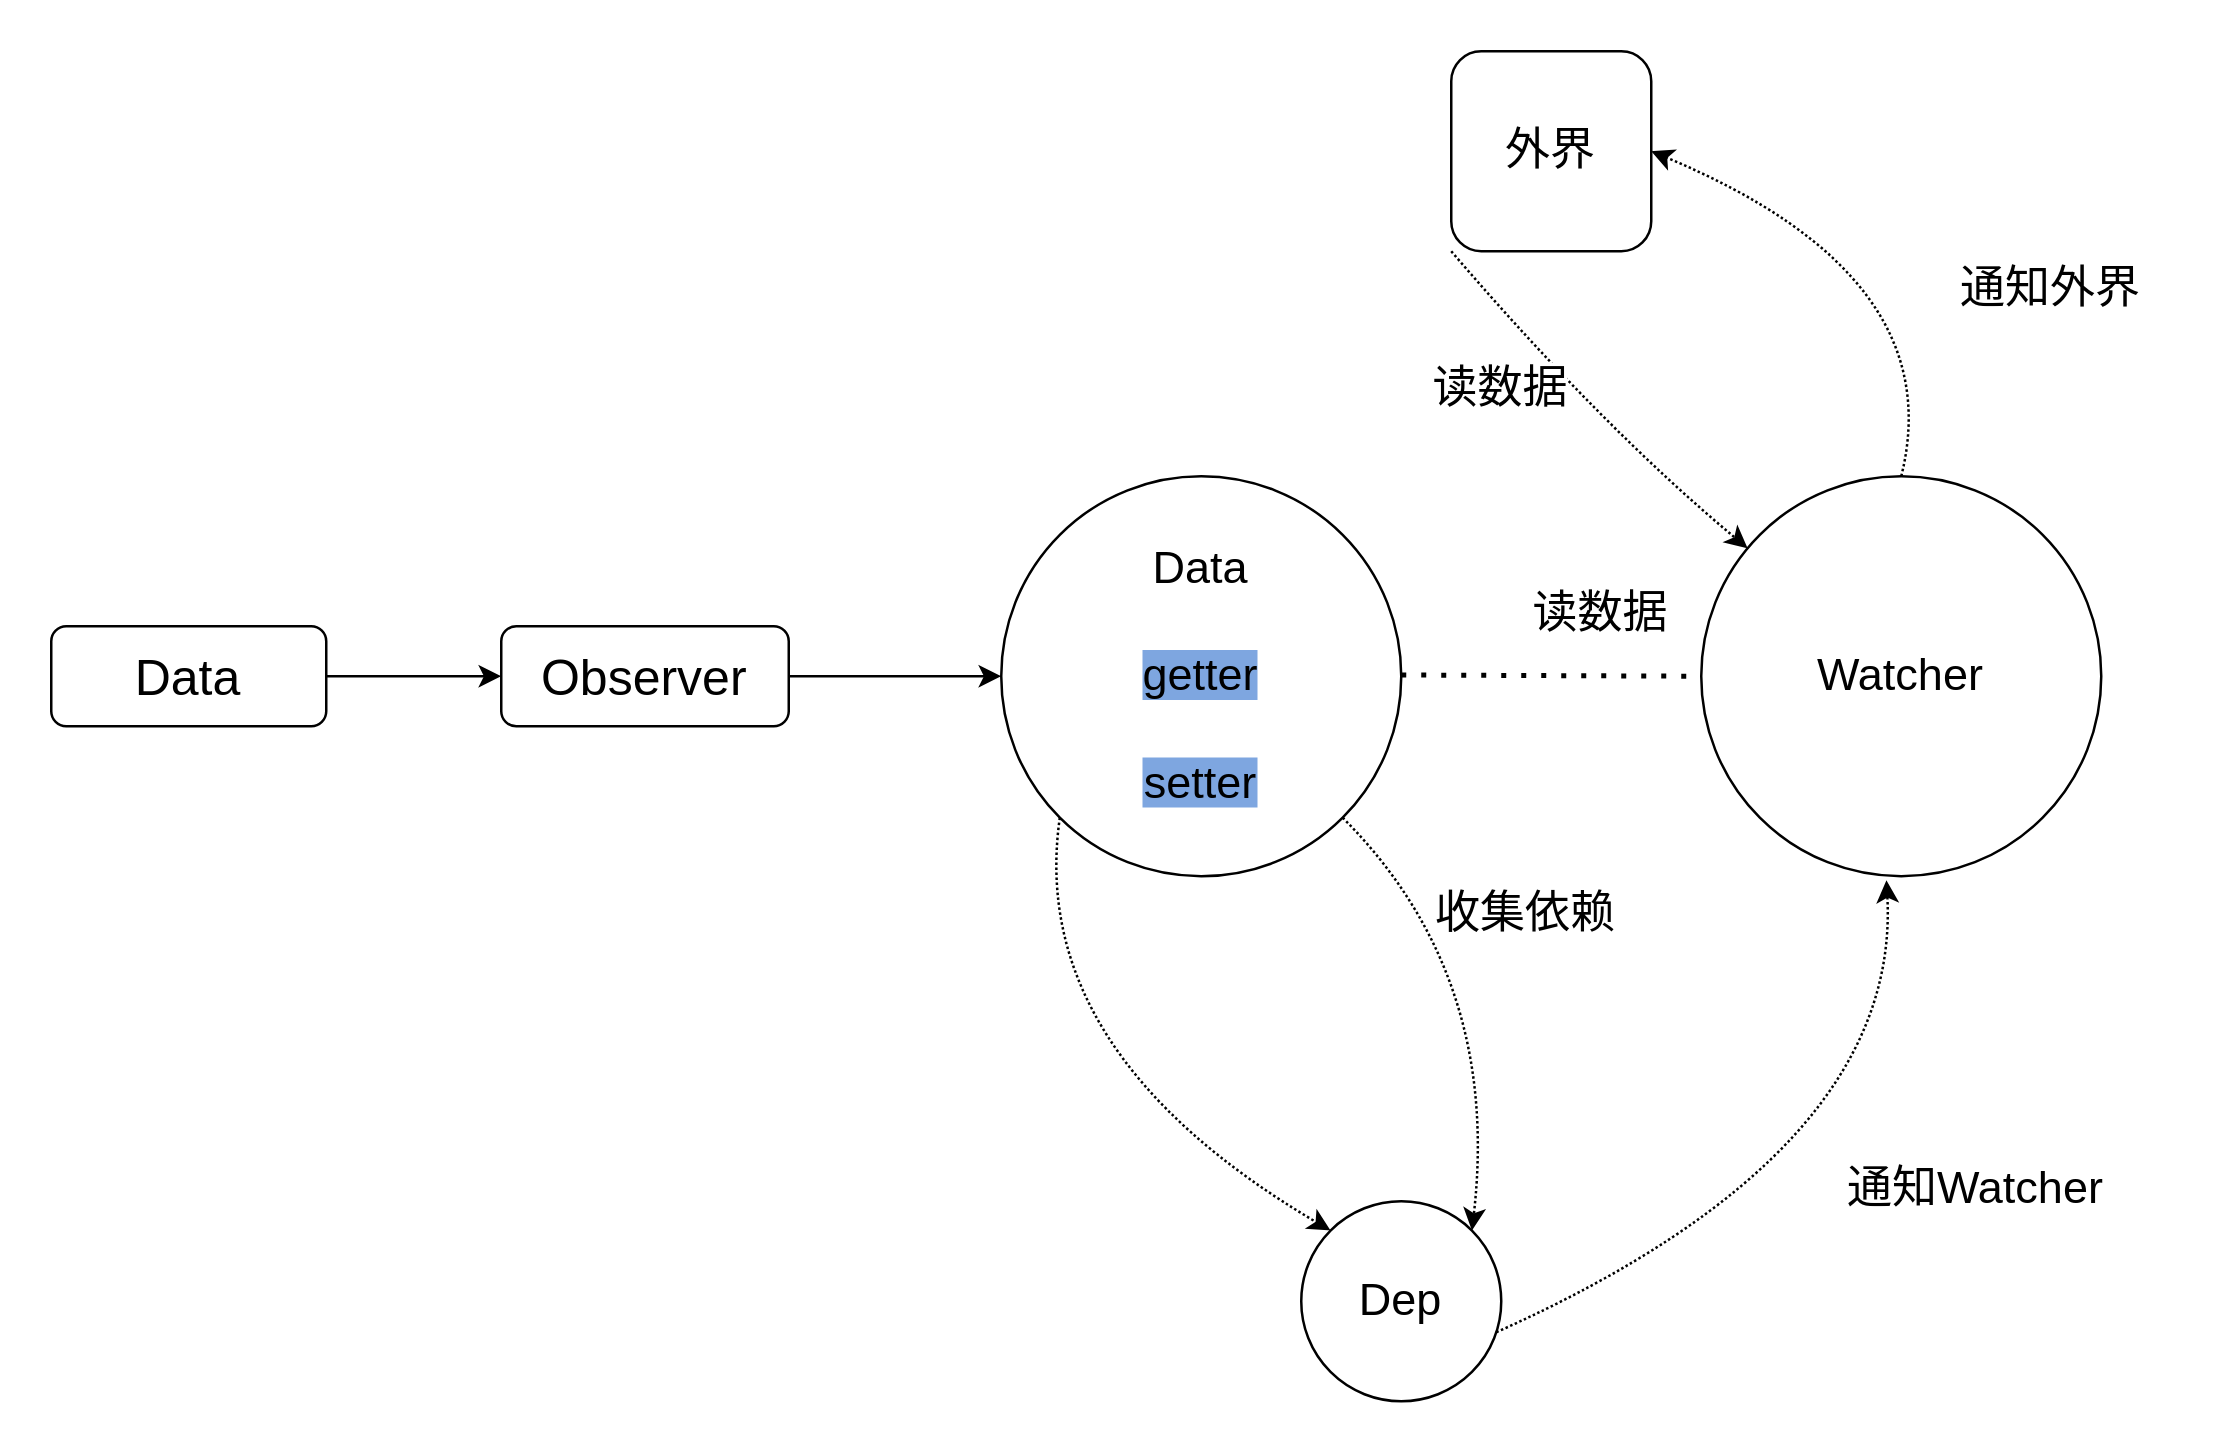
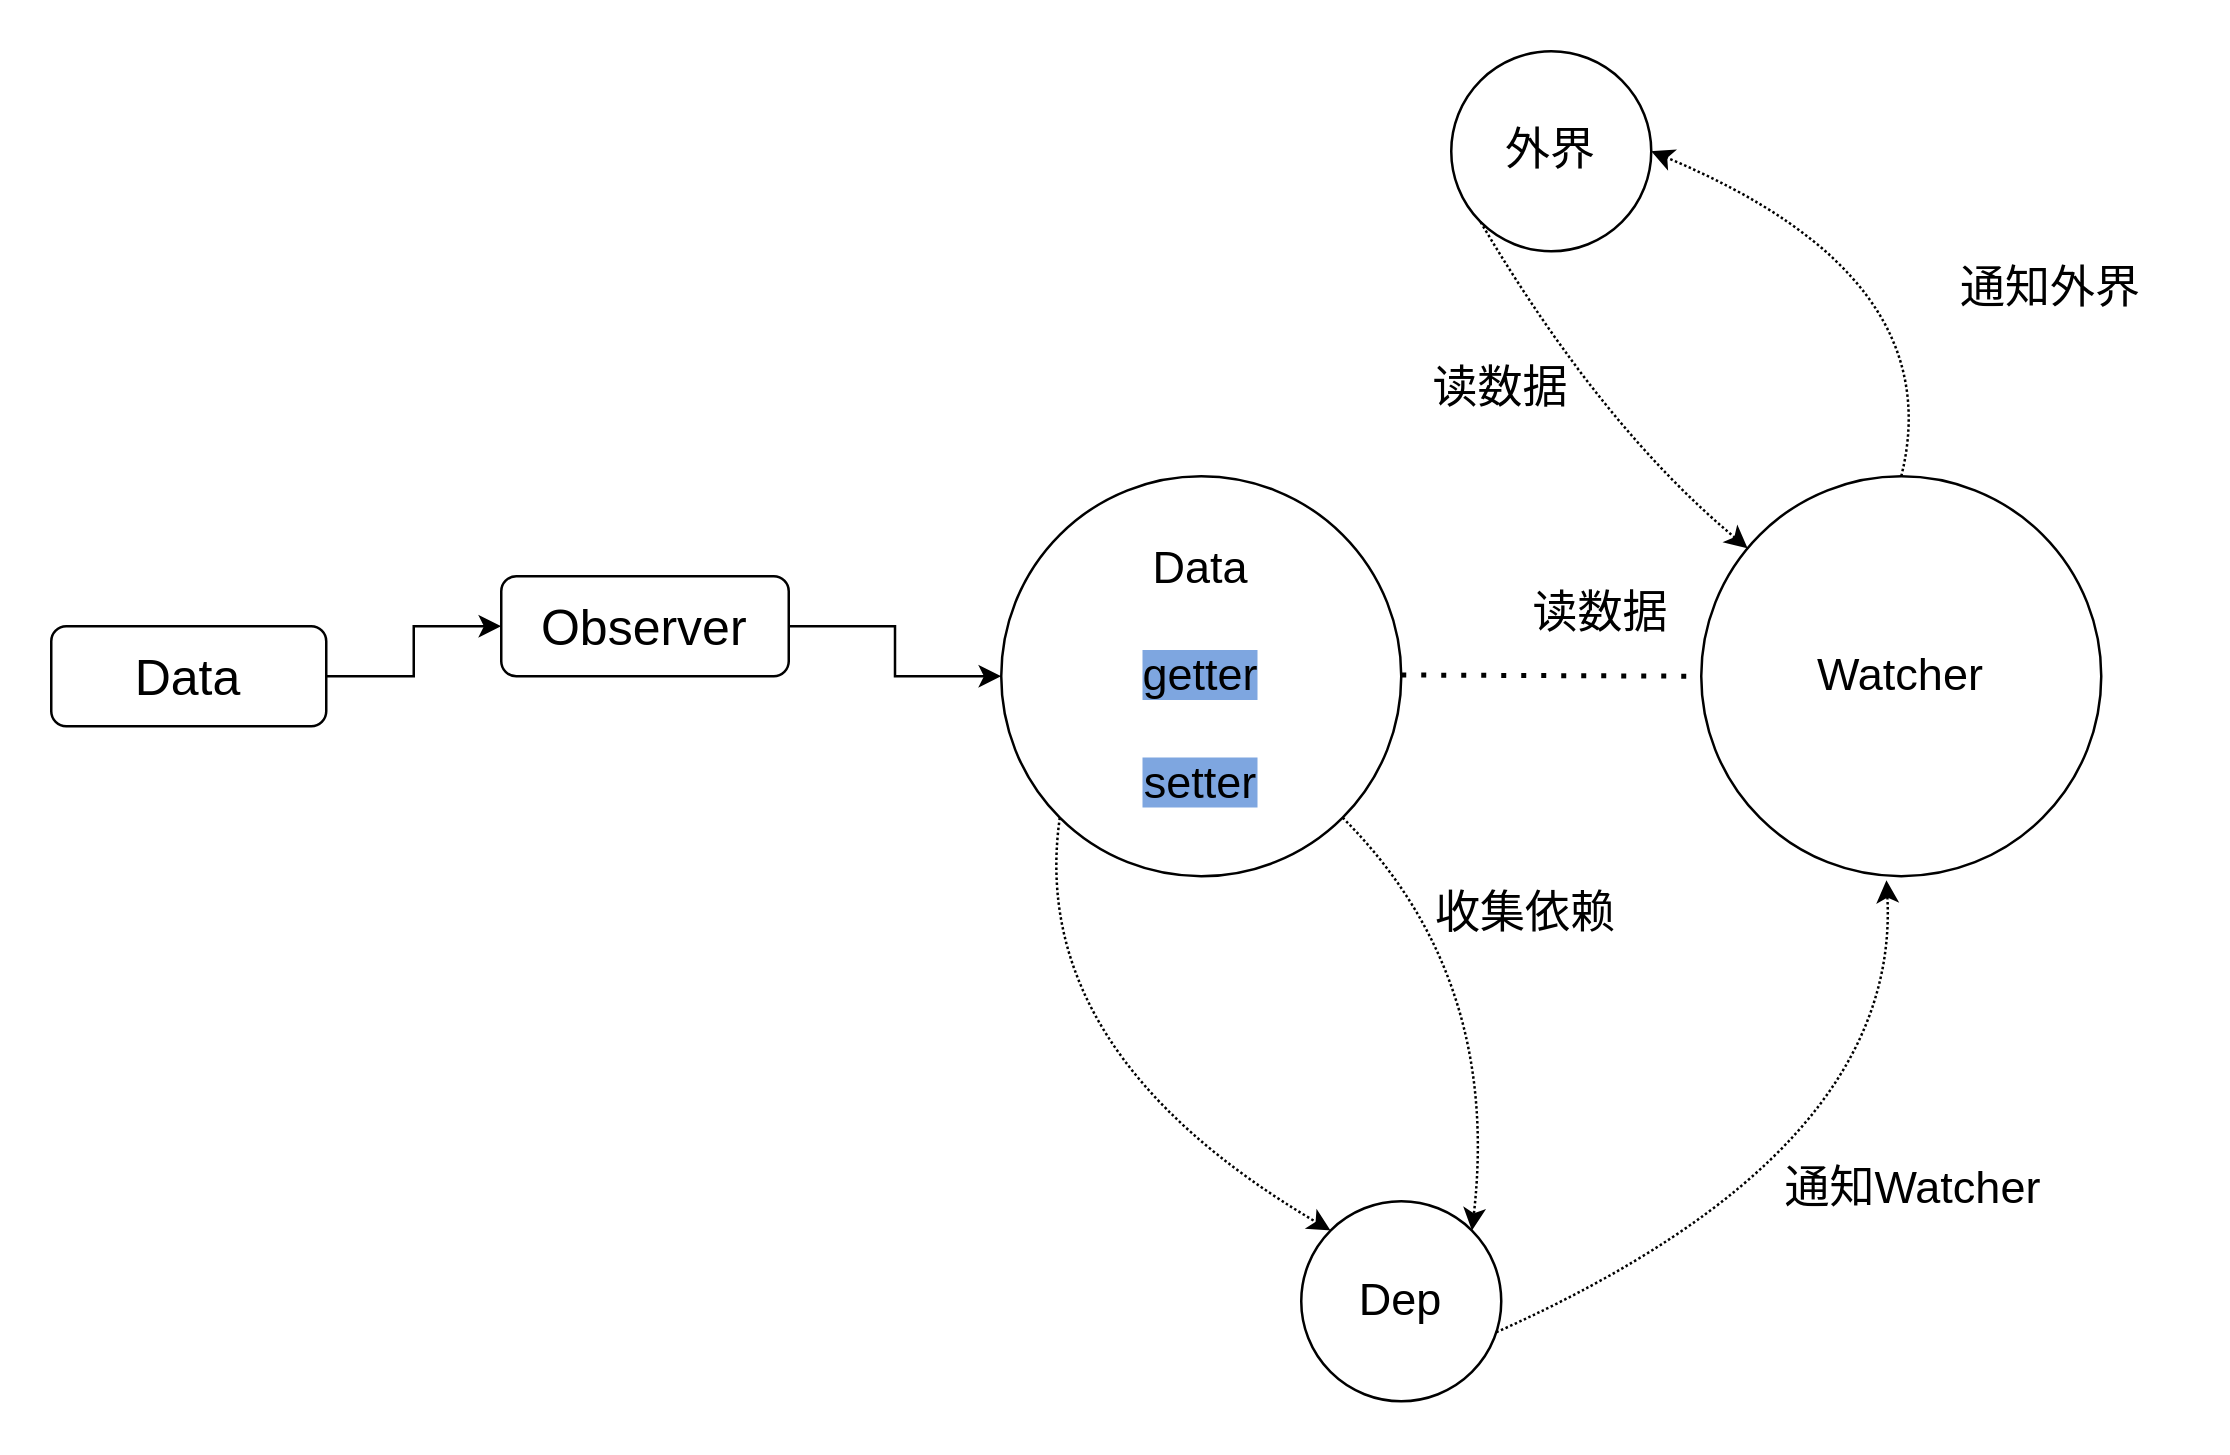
(1551, 151) -> (1551, 151)
(645, 676) -> (645, 626)
(1976, 1189) -> (1914, 1189)
